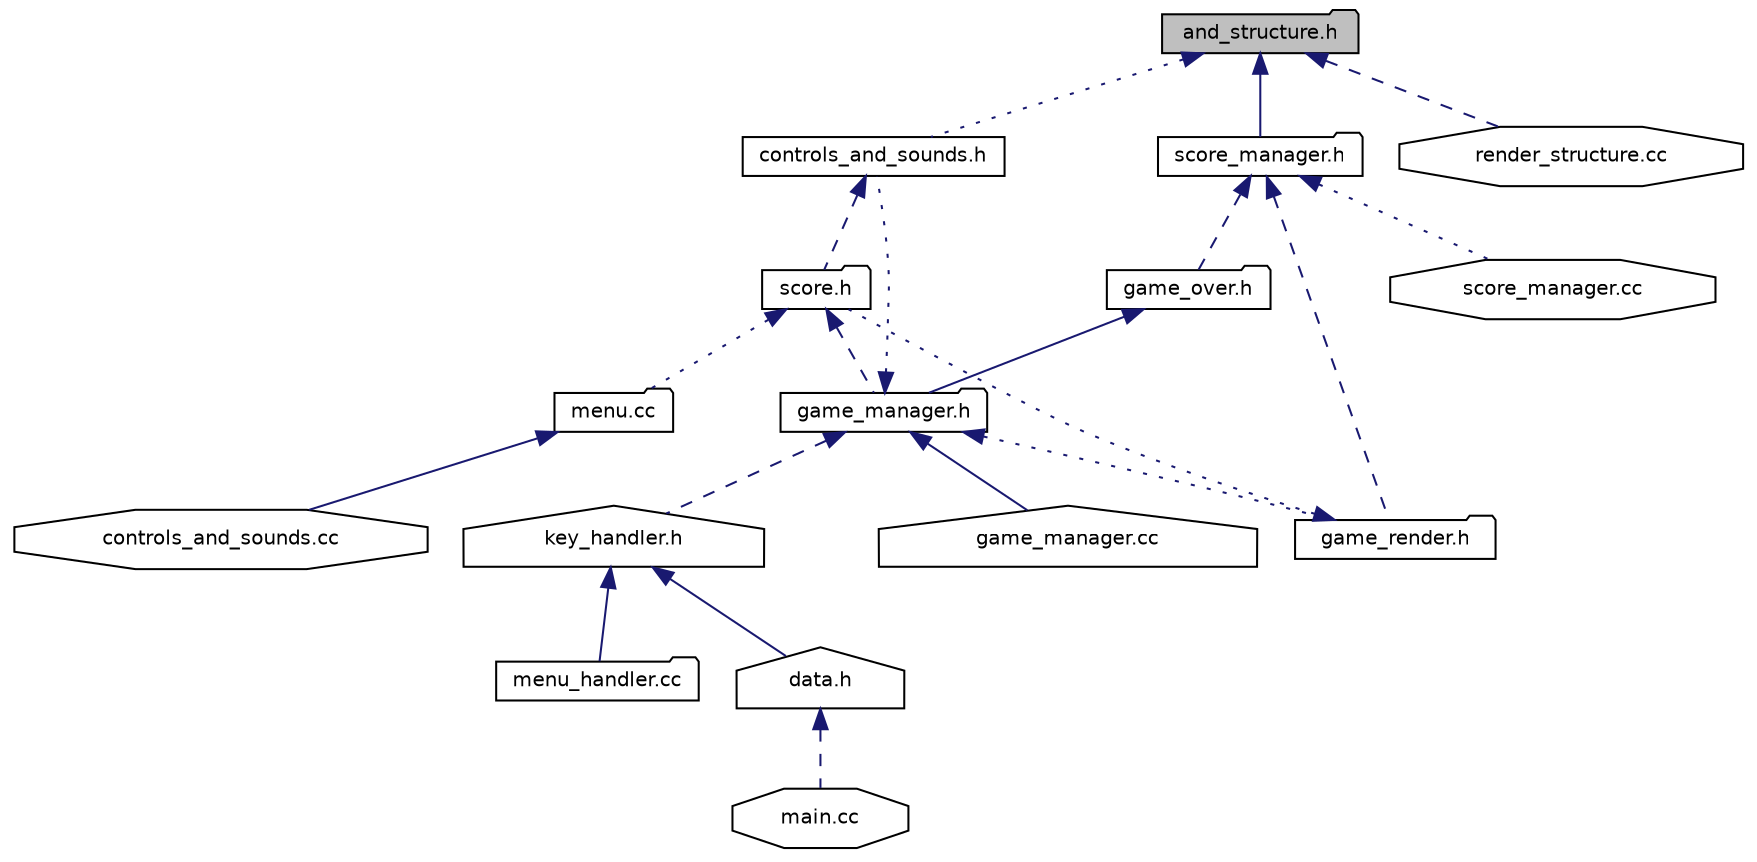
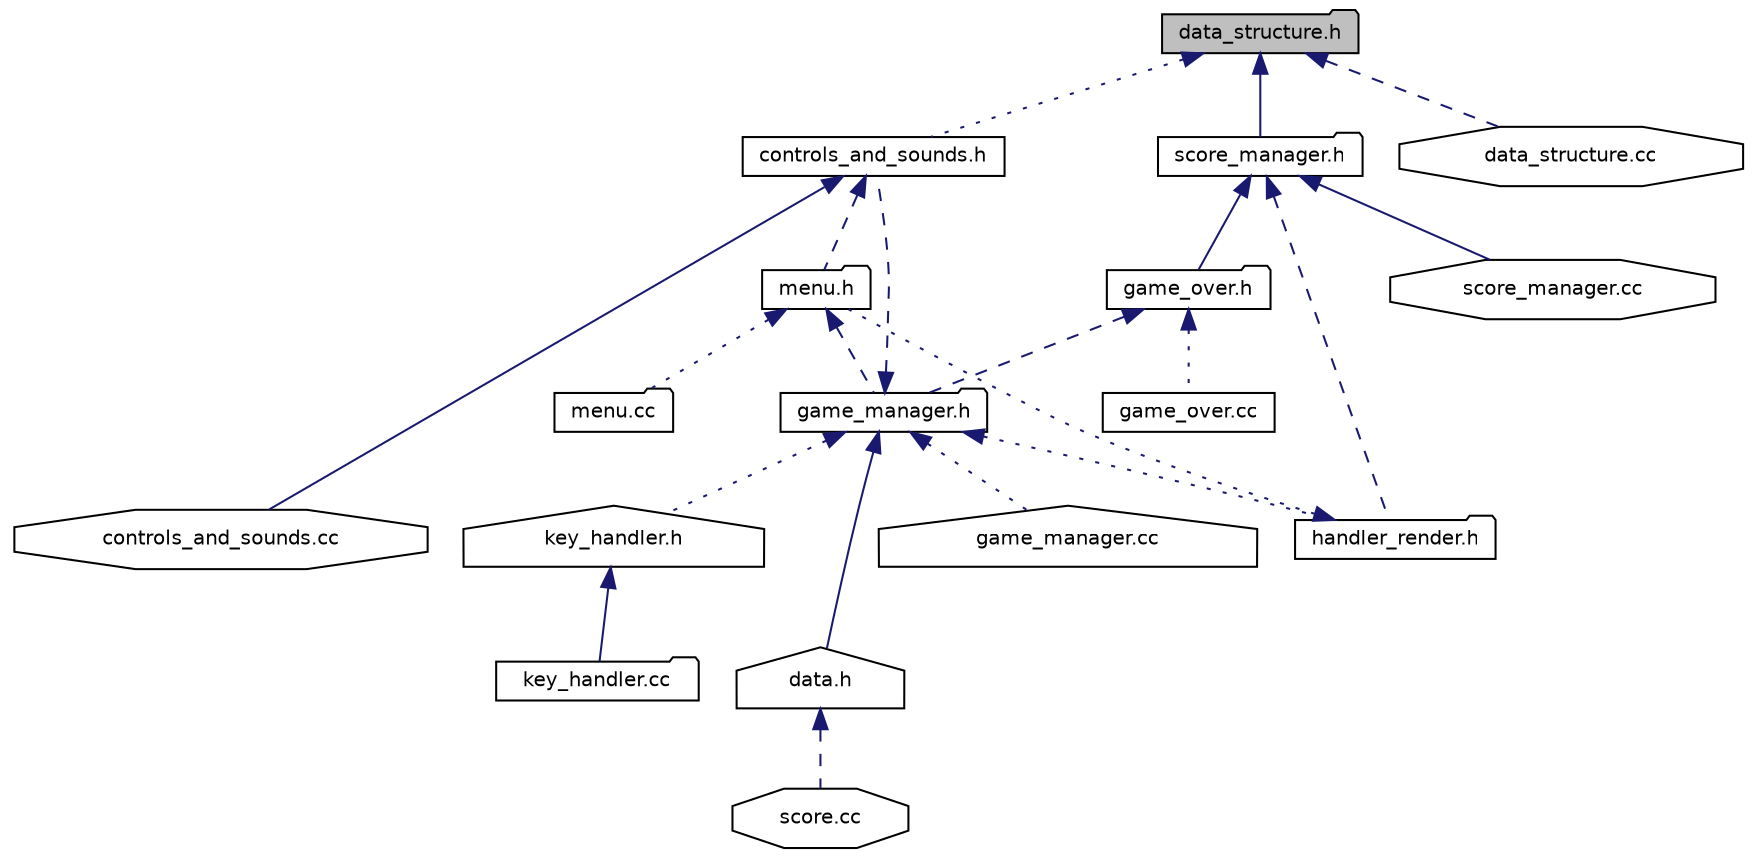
(1260, 34) -> (1260, 34)
(1571, 157) -> (1571, 157)
(1404, 222) -> (1404, 222)
(1220, 232) -> (1220, 232)
(889, 274) -> (889, 274)
(816, 290) -> (816, 290)
(1027, 355) -> (1027, 355)
none -> (1189, 412)
(423, 474) -> (547, 348)
(746, 477) -> (746, 477)
(978, 477) -> (978, 477)
(1395, 539) -> (1395, 539)
(728, 617) -> (849, 550)
(597, 681) -> (597, 681)
(820, 818) -> (820, 818)
